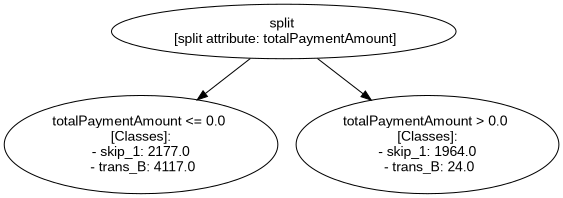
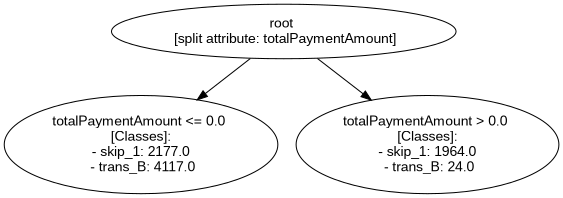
(284, 31) -> (284, 31)
